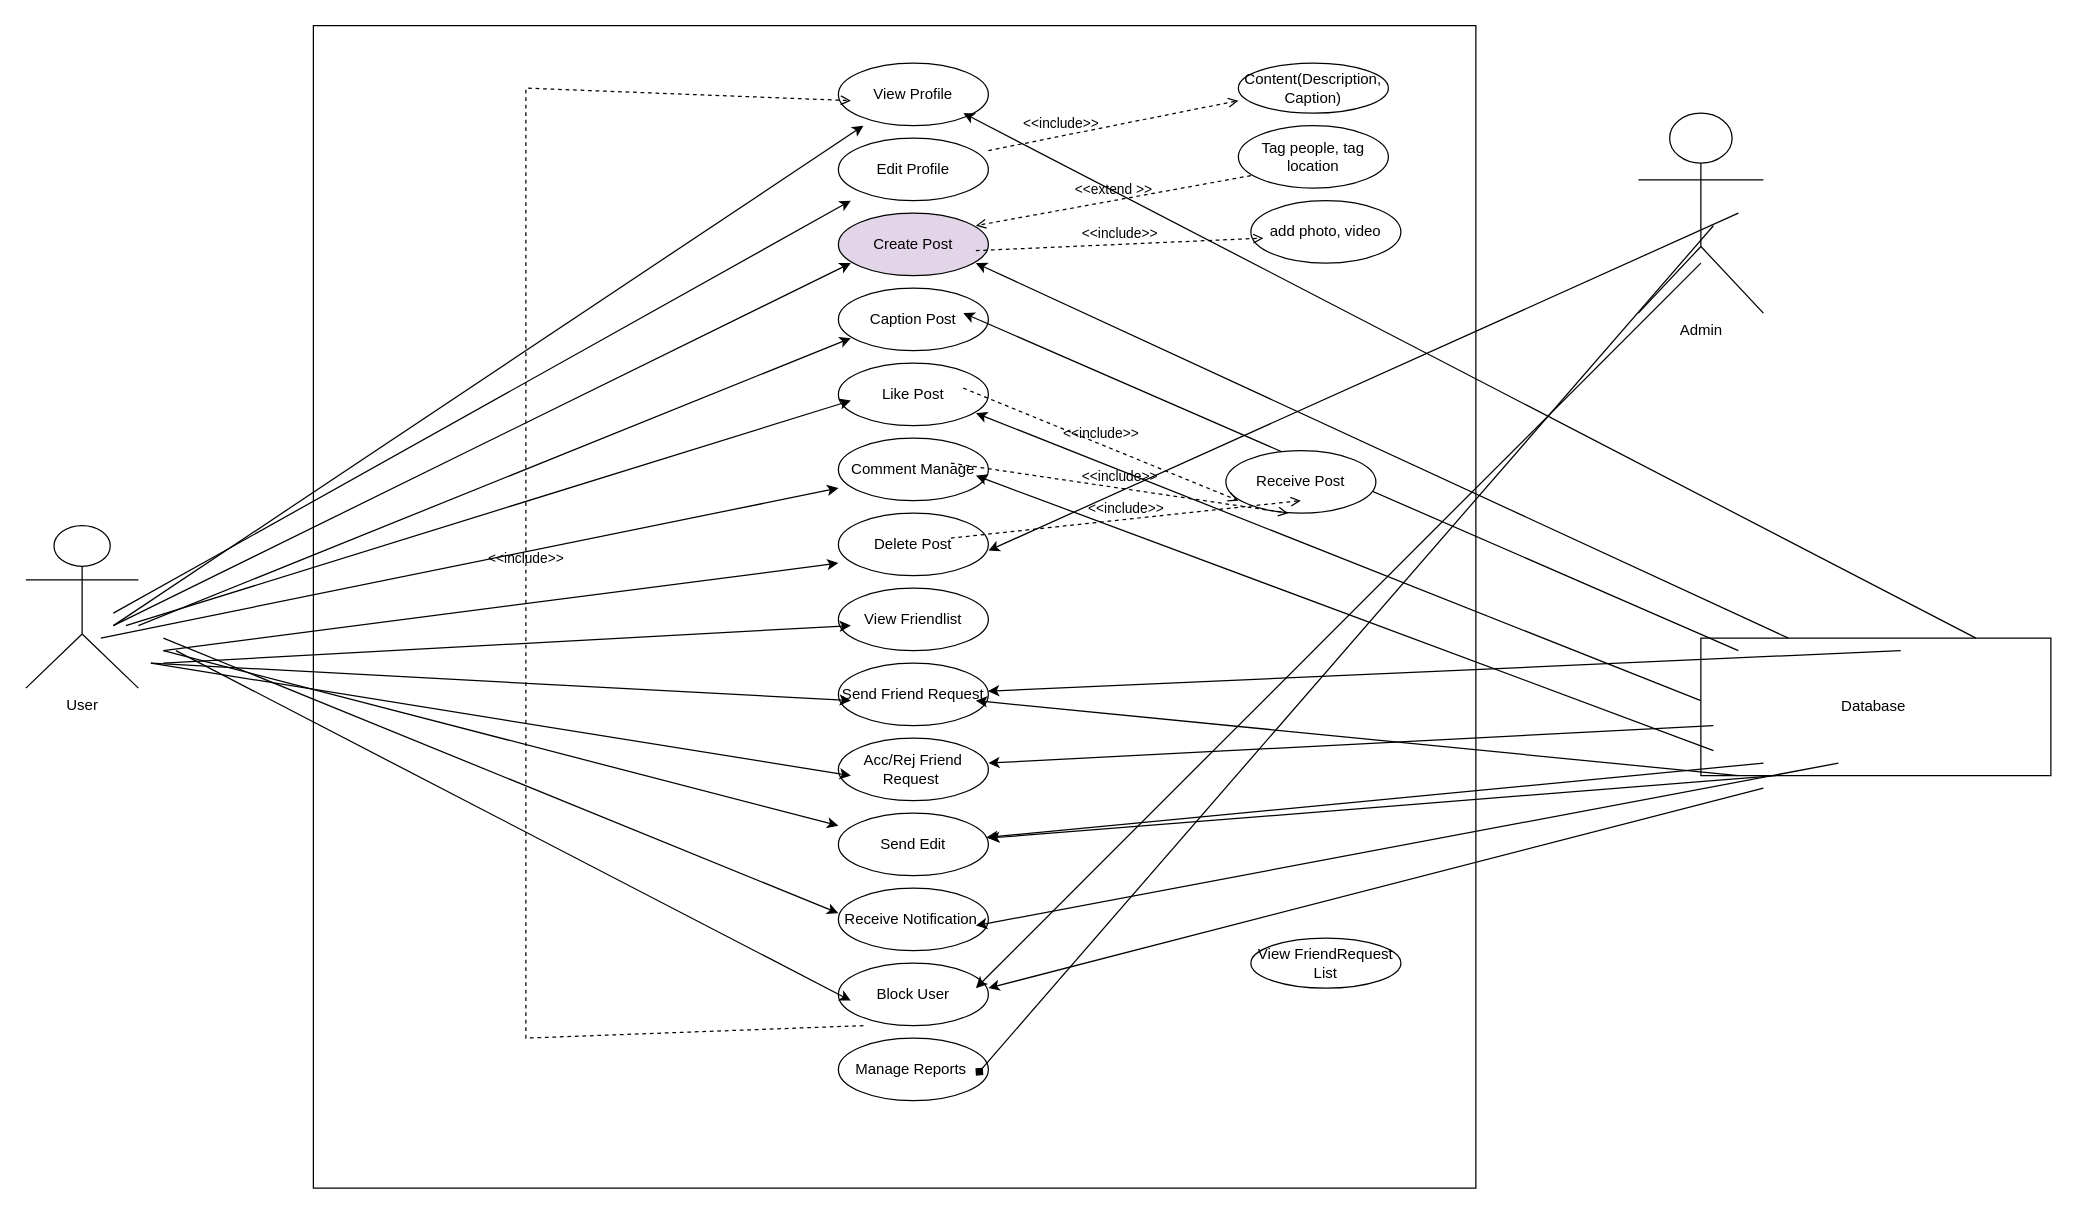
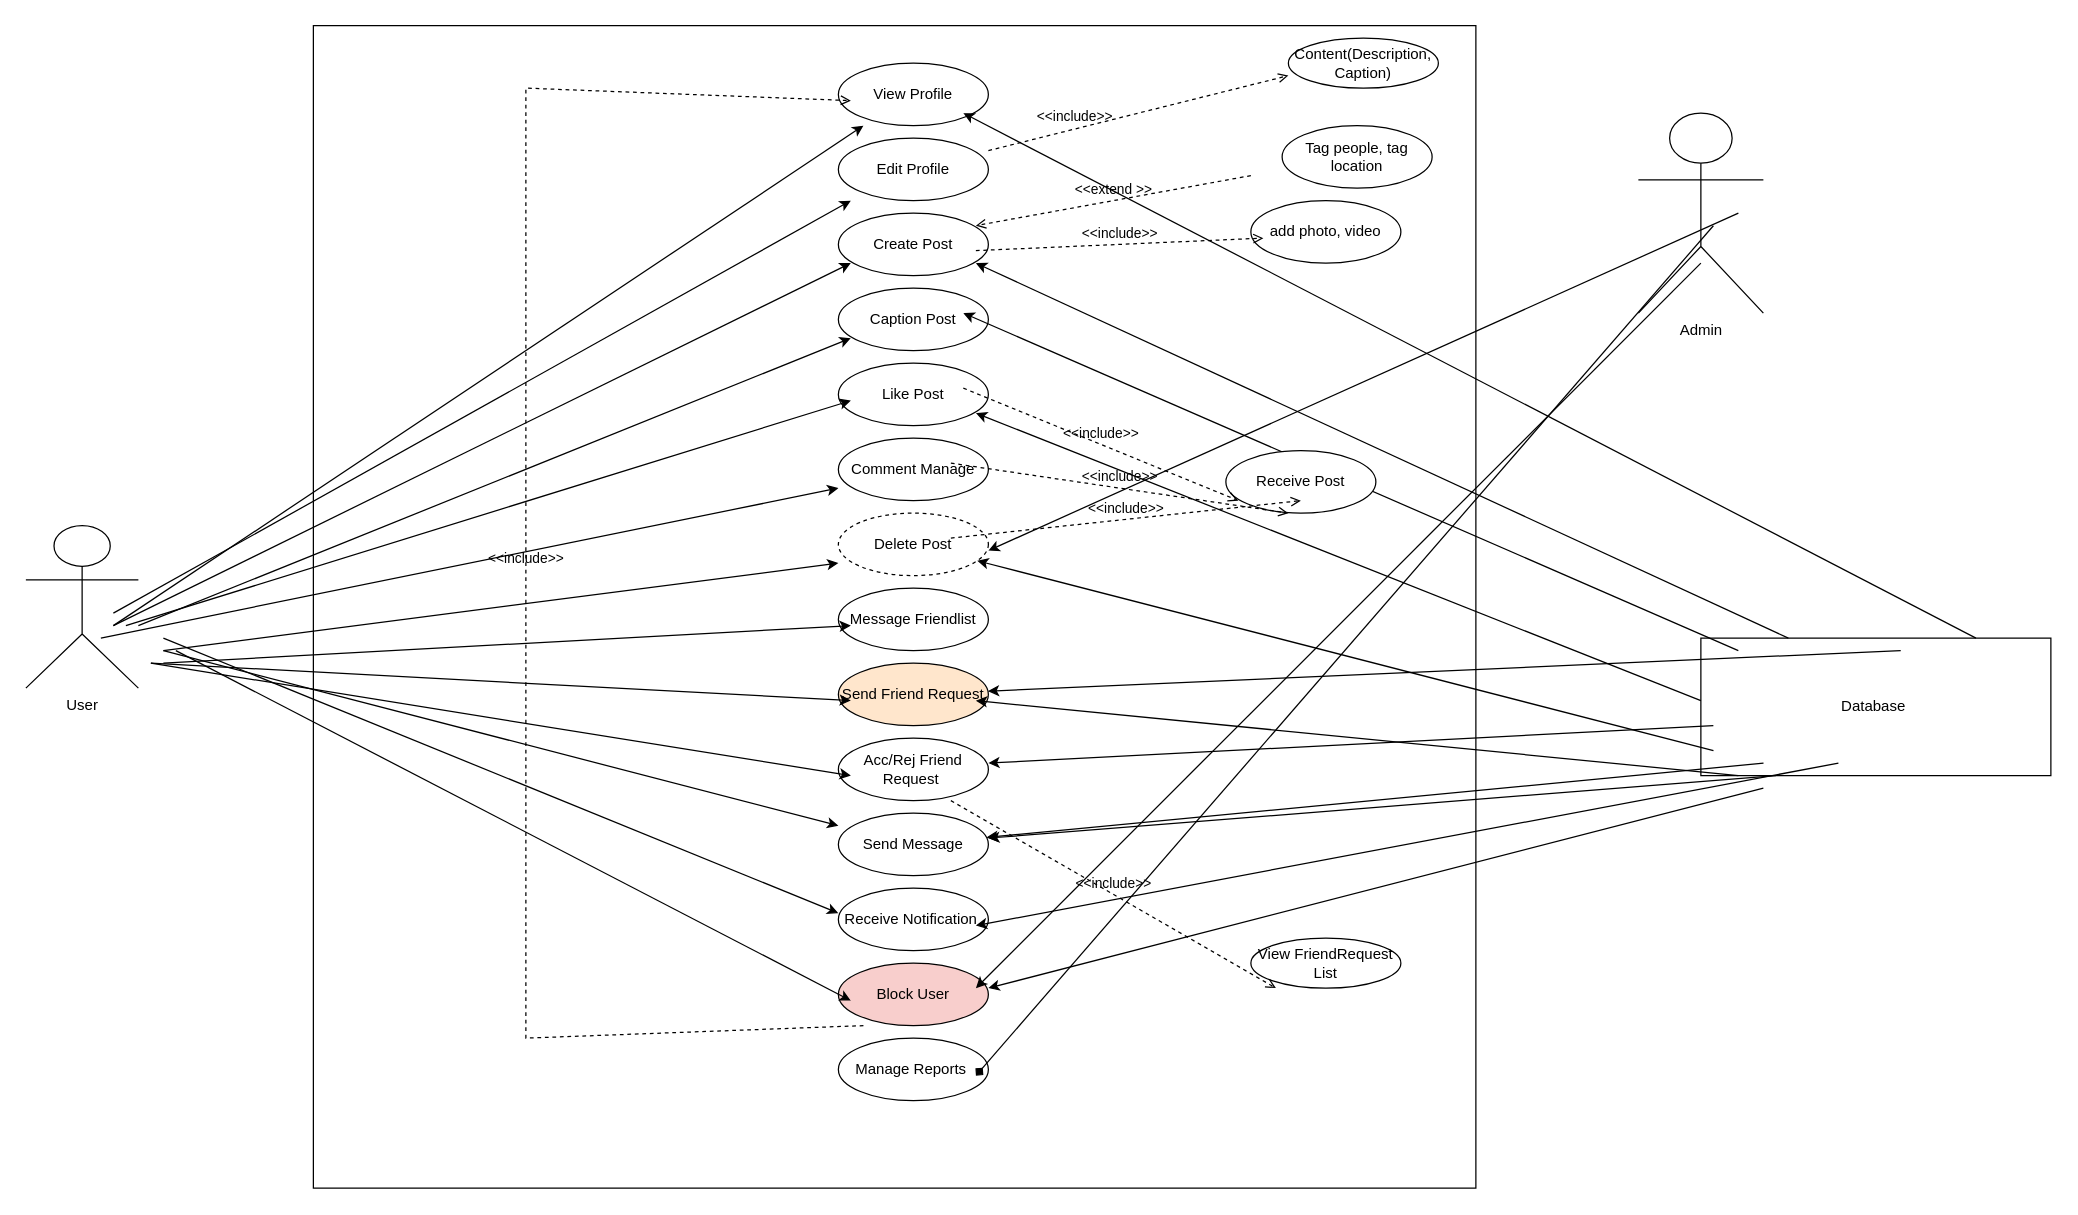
(1313, 88) -> (1363, 63)
(1313, 157) -> (1357, 157)
(913, 244) -> (913, 244)
(913, 544) -> (913, 544)
(913, 619) -> (913, 619)
(1377, 625) -> (1193, 616)
(913, 694) -> (913, 694)
(913, 844) -> (913, 844)
none -> (1143, 912)
(913, 994) -> (913, 994)
